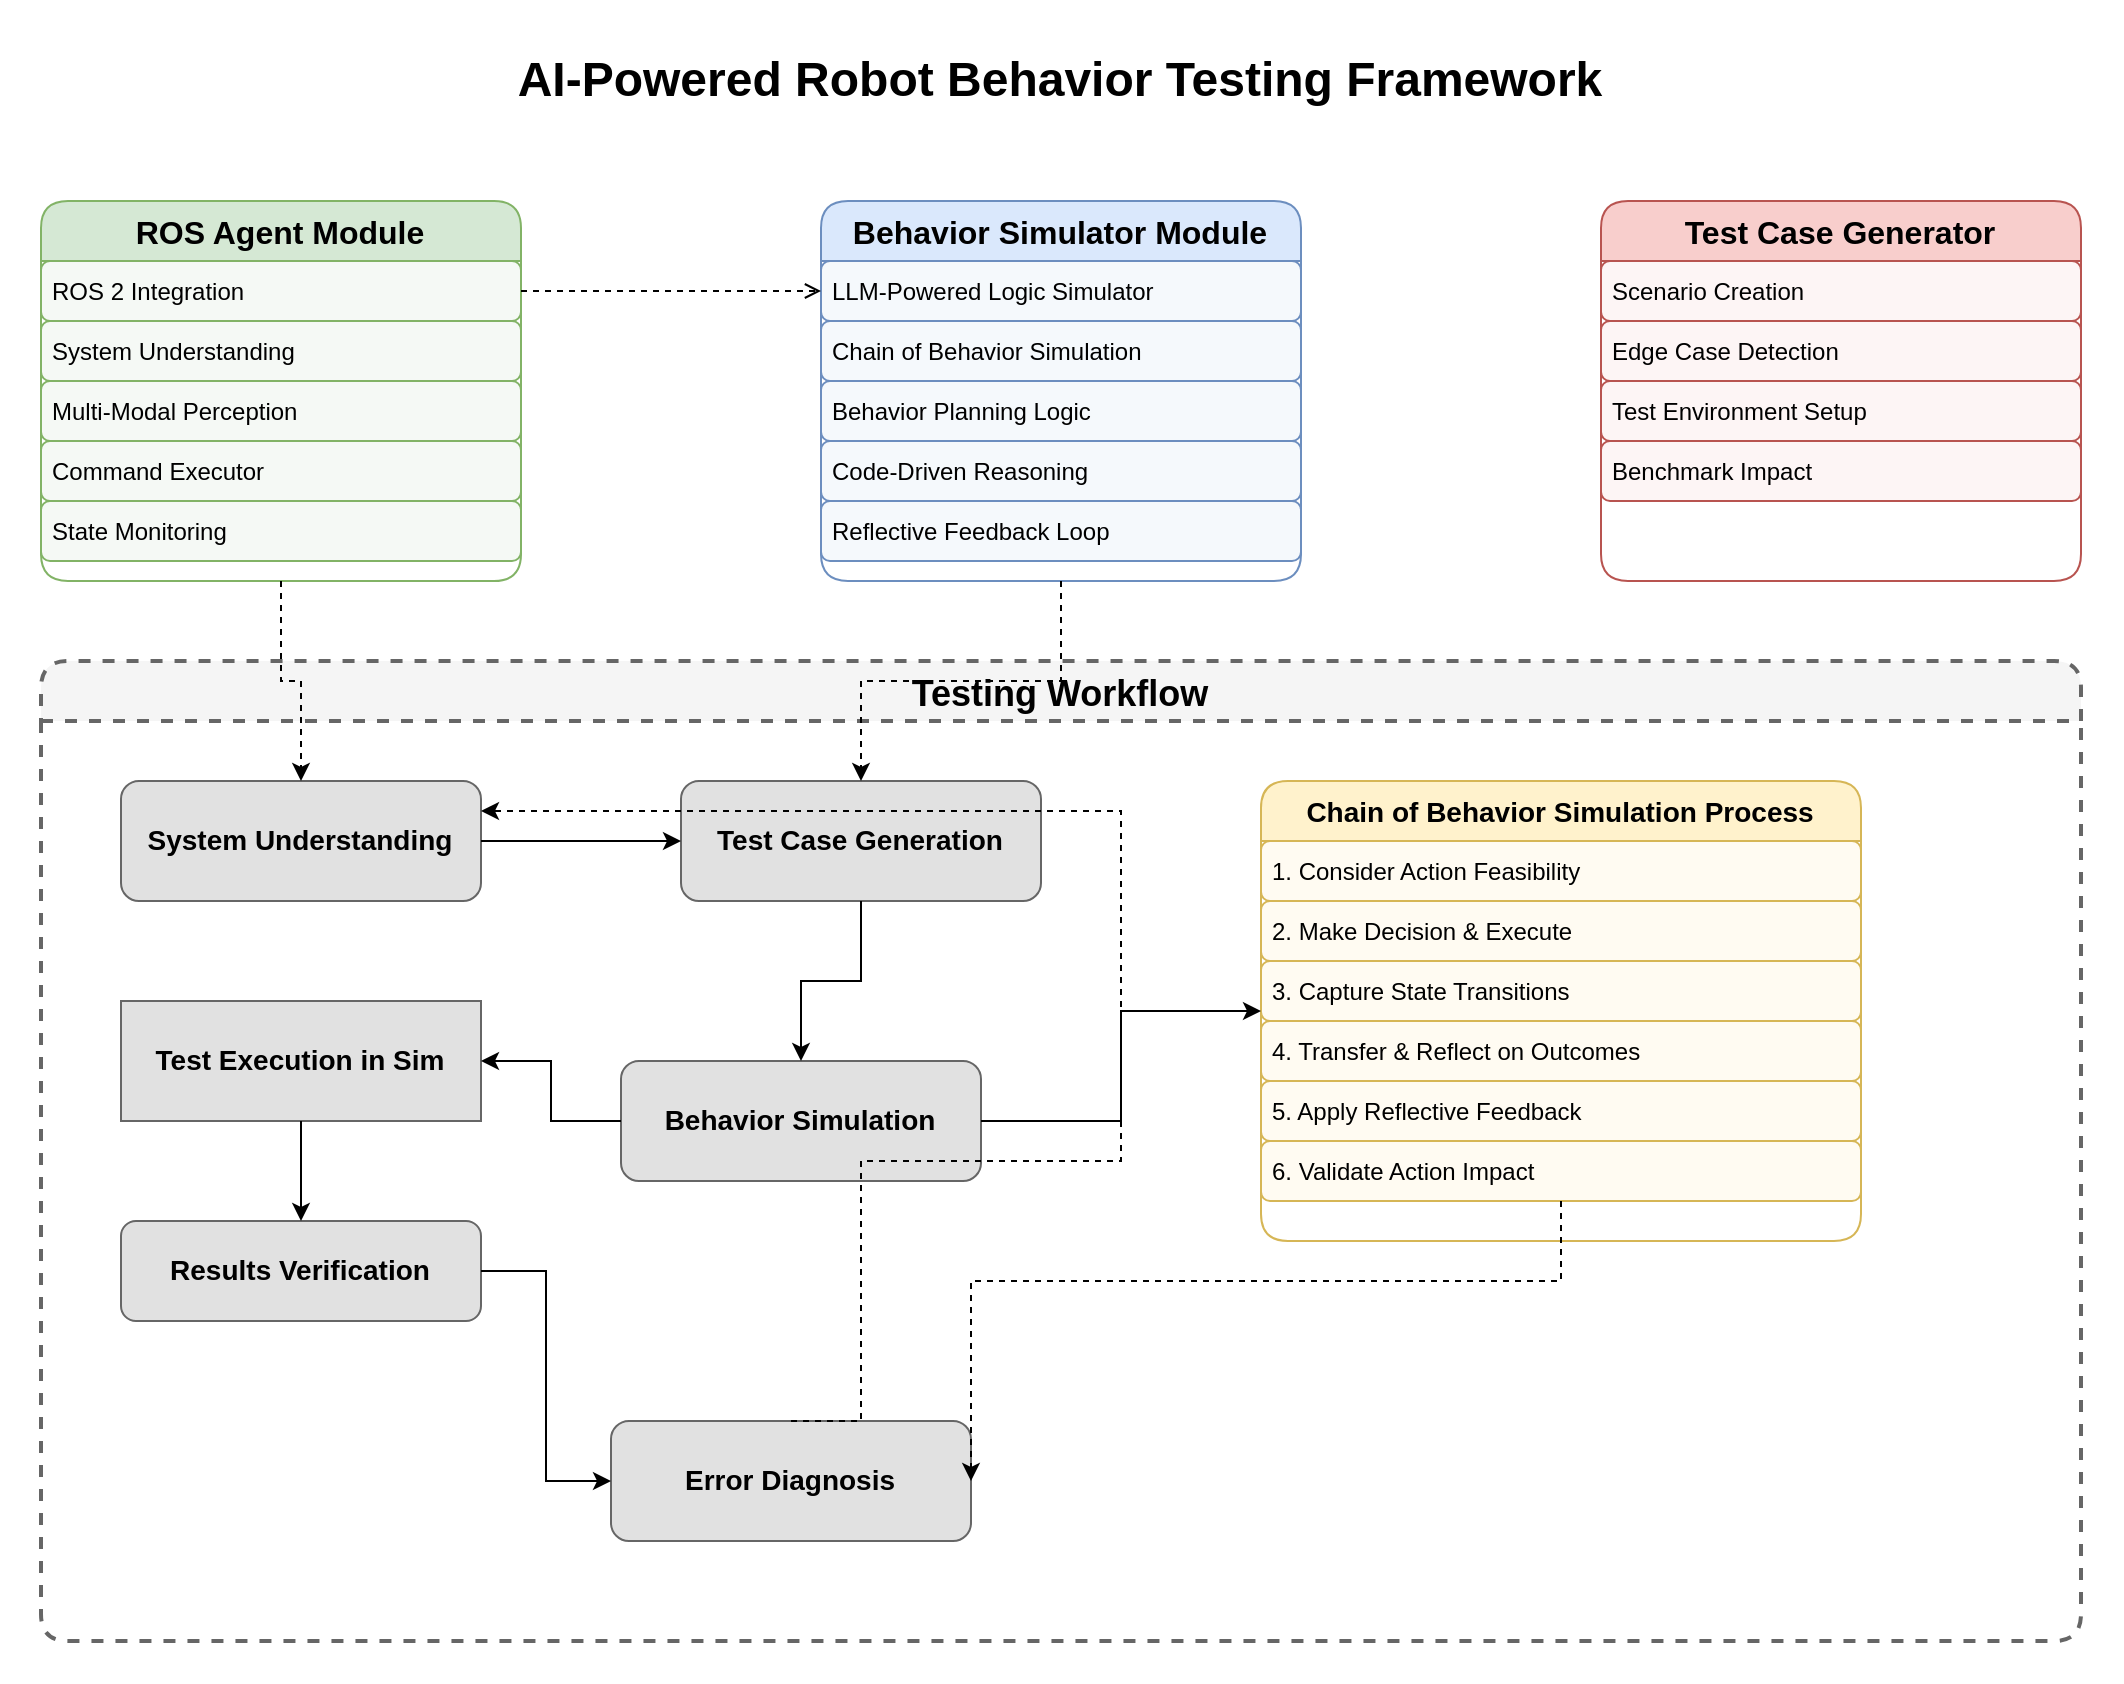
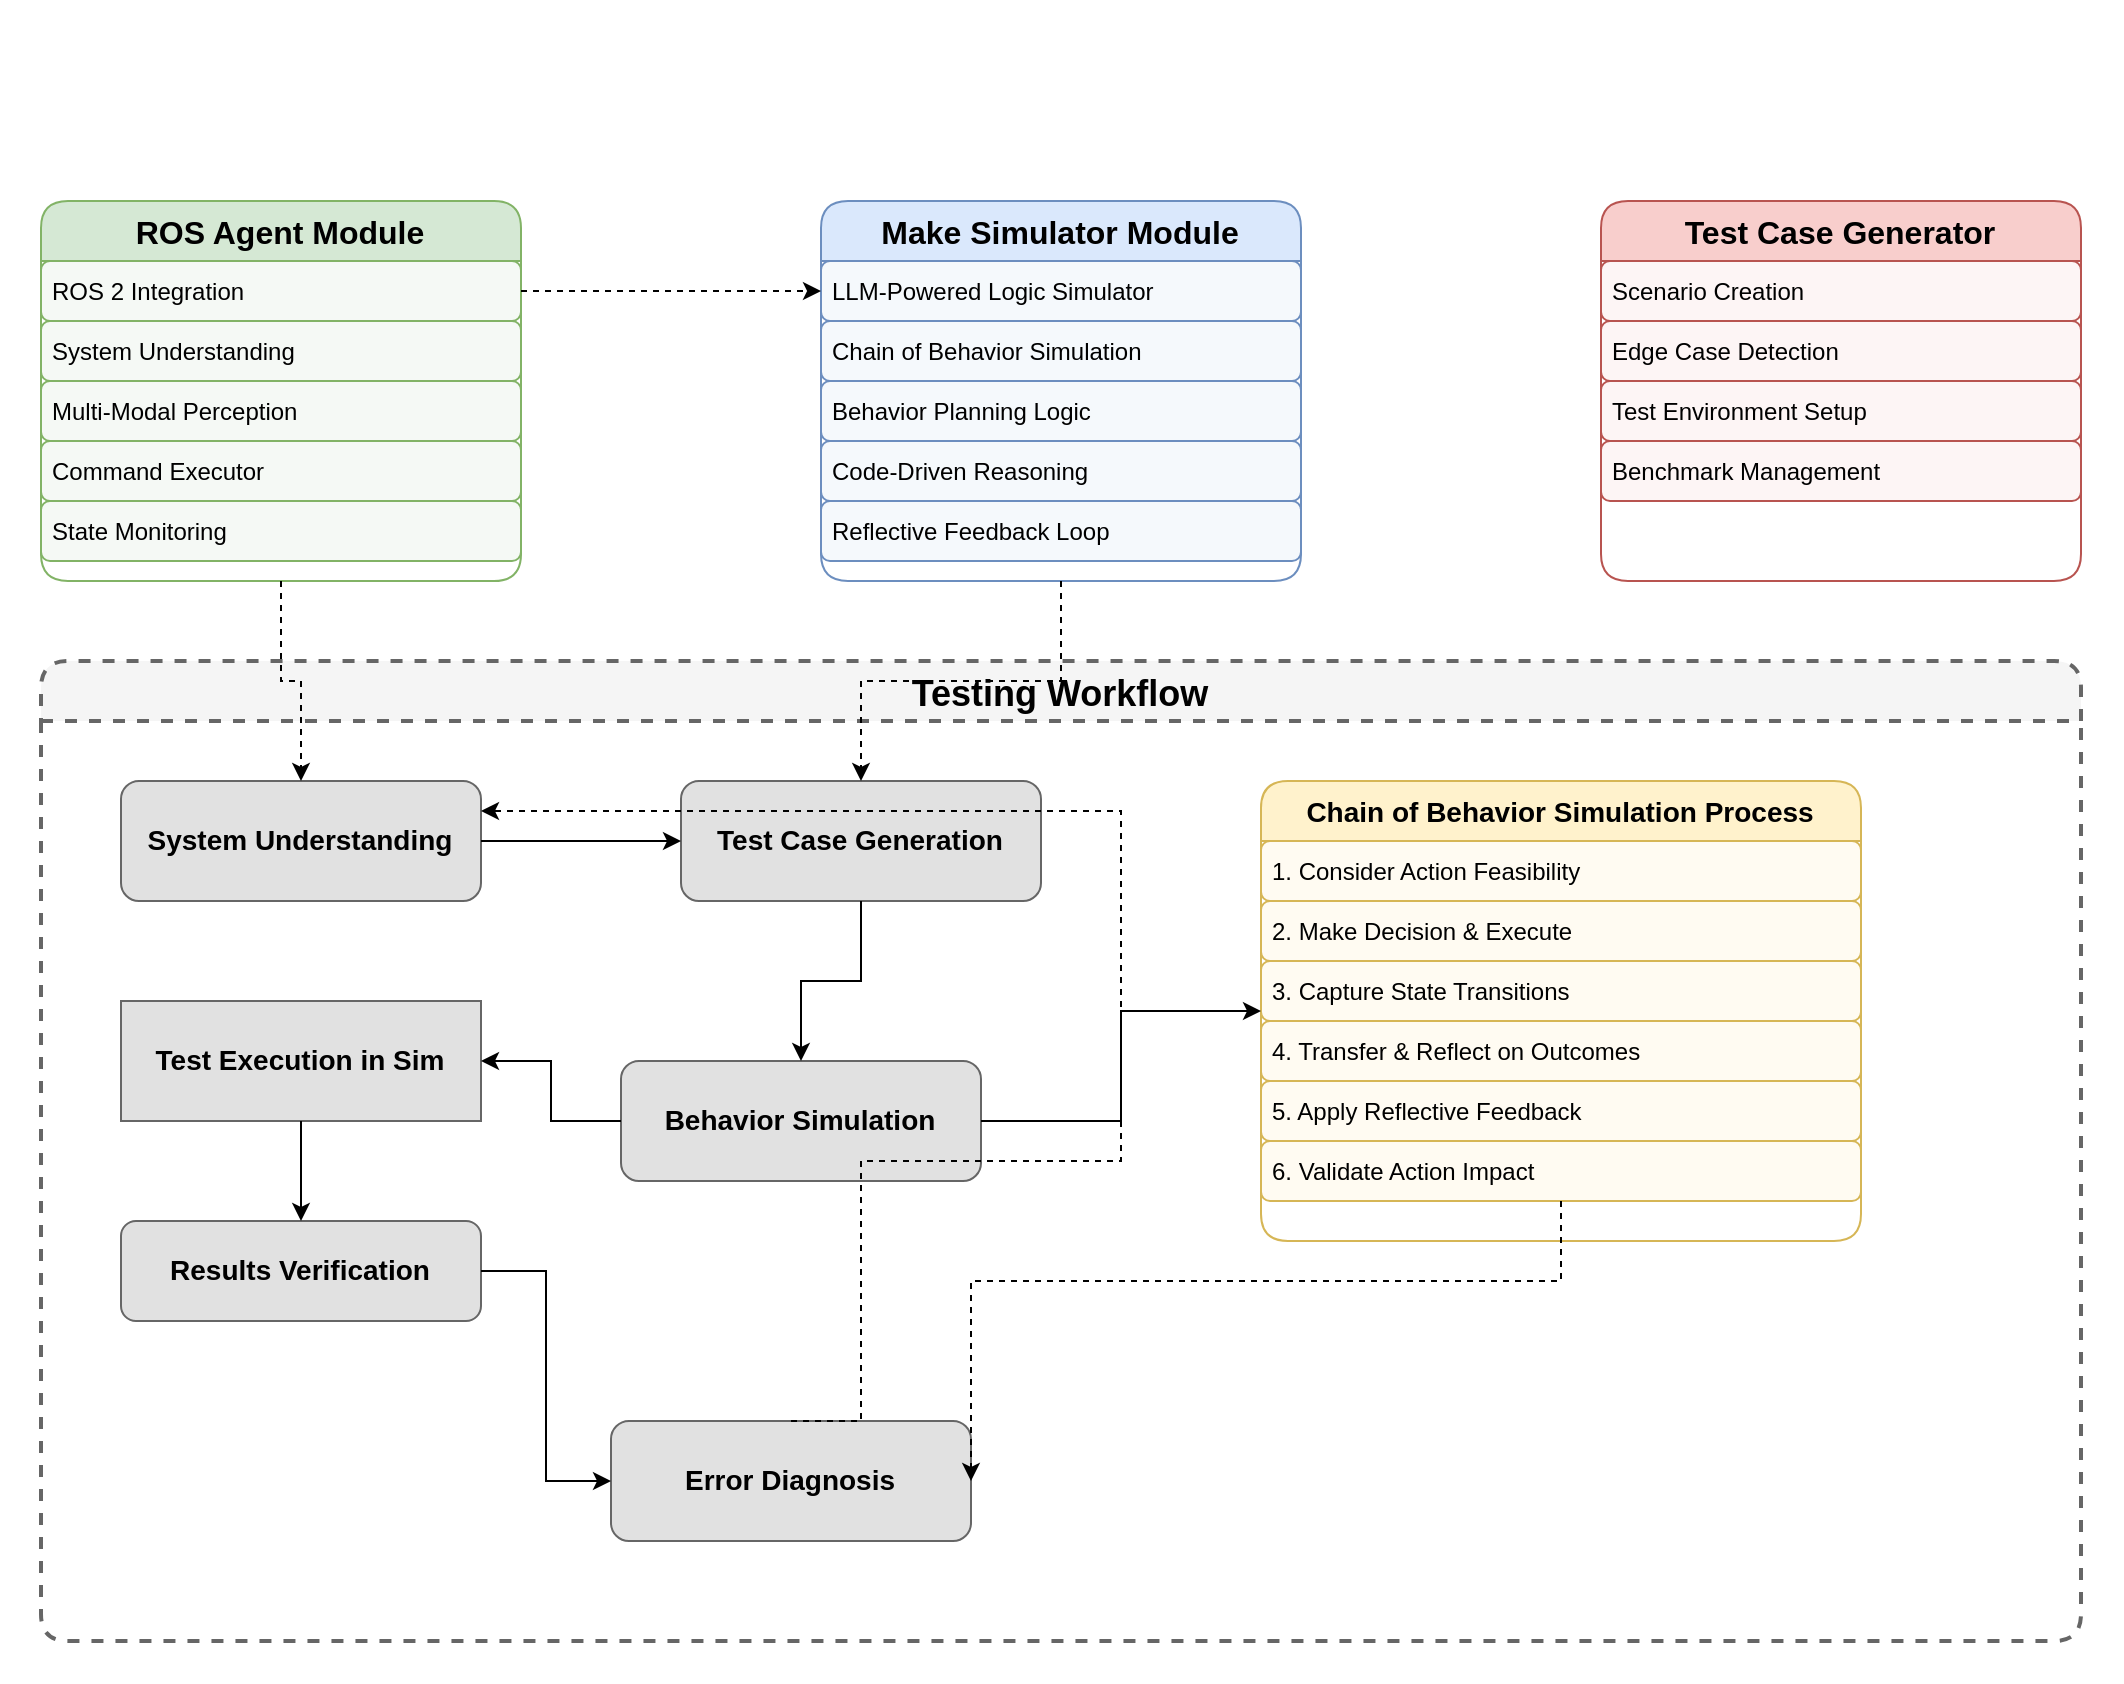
(1061, 81) -> none
(1060, 233) -> (1060, 233)
(809, 291) -> (806, 291)
(1716, 472) -> (1743, 472)
